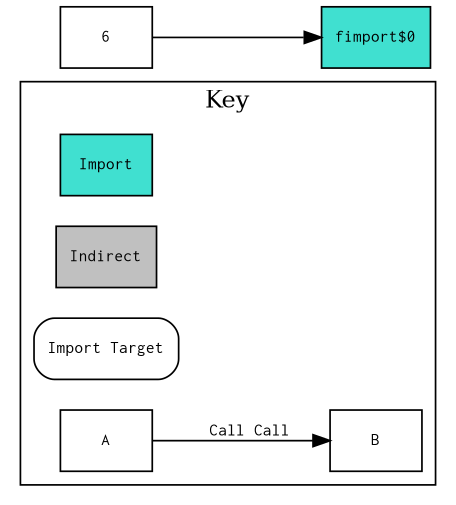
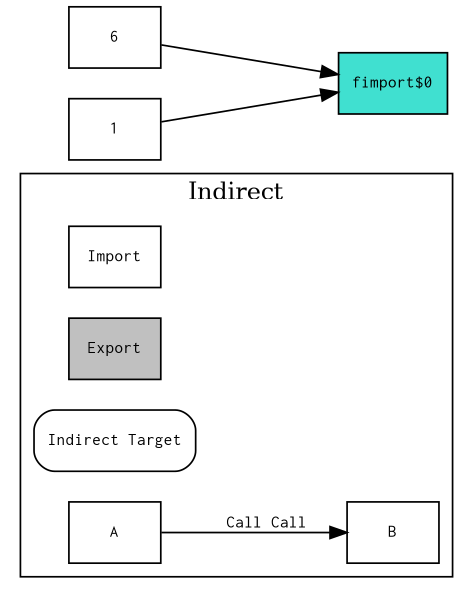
(228, 101) -> (236, 193)
none -> (115, 129)
(106, 165) -> (115, 257)
(106, 257) -> (115, 349)
(106, 349) -> (115, 441)
